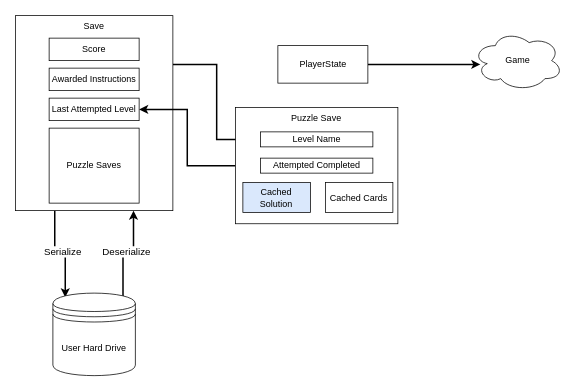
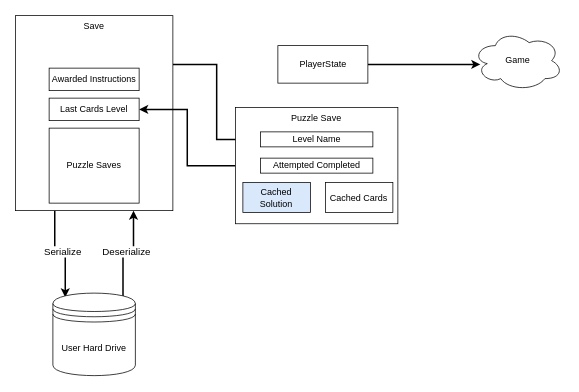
(94, 49) -> none
(94, 109) -> (94, 109)
